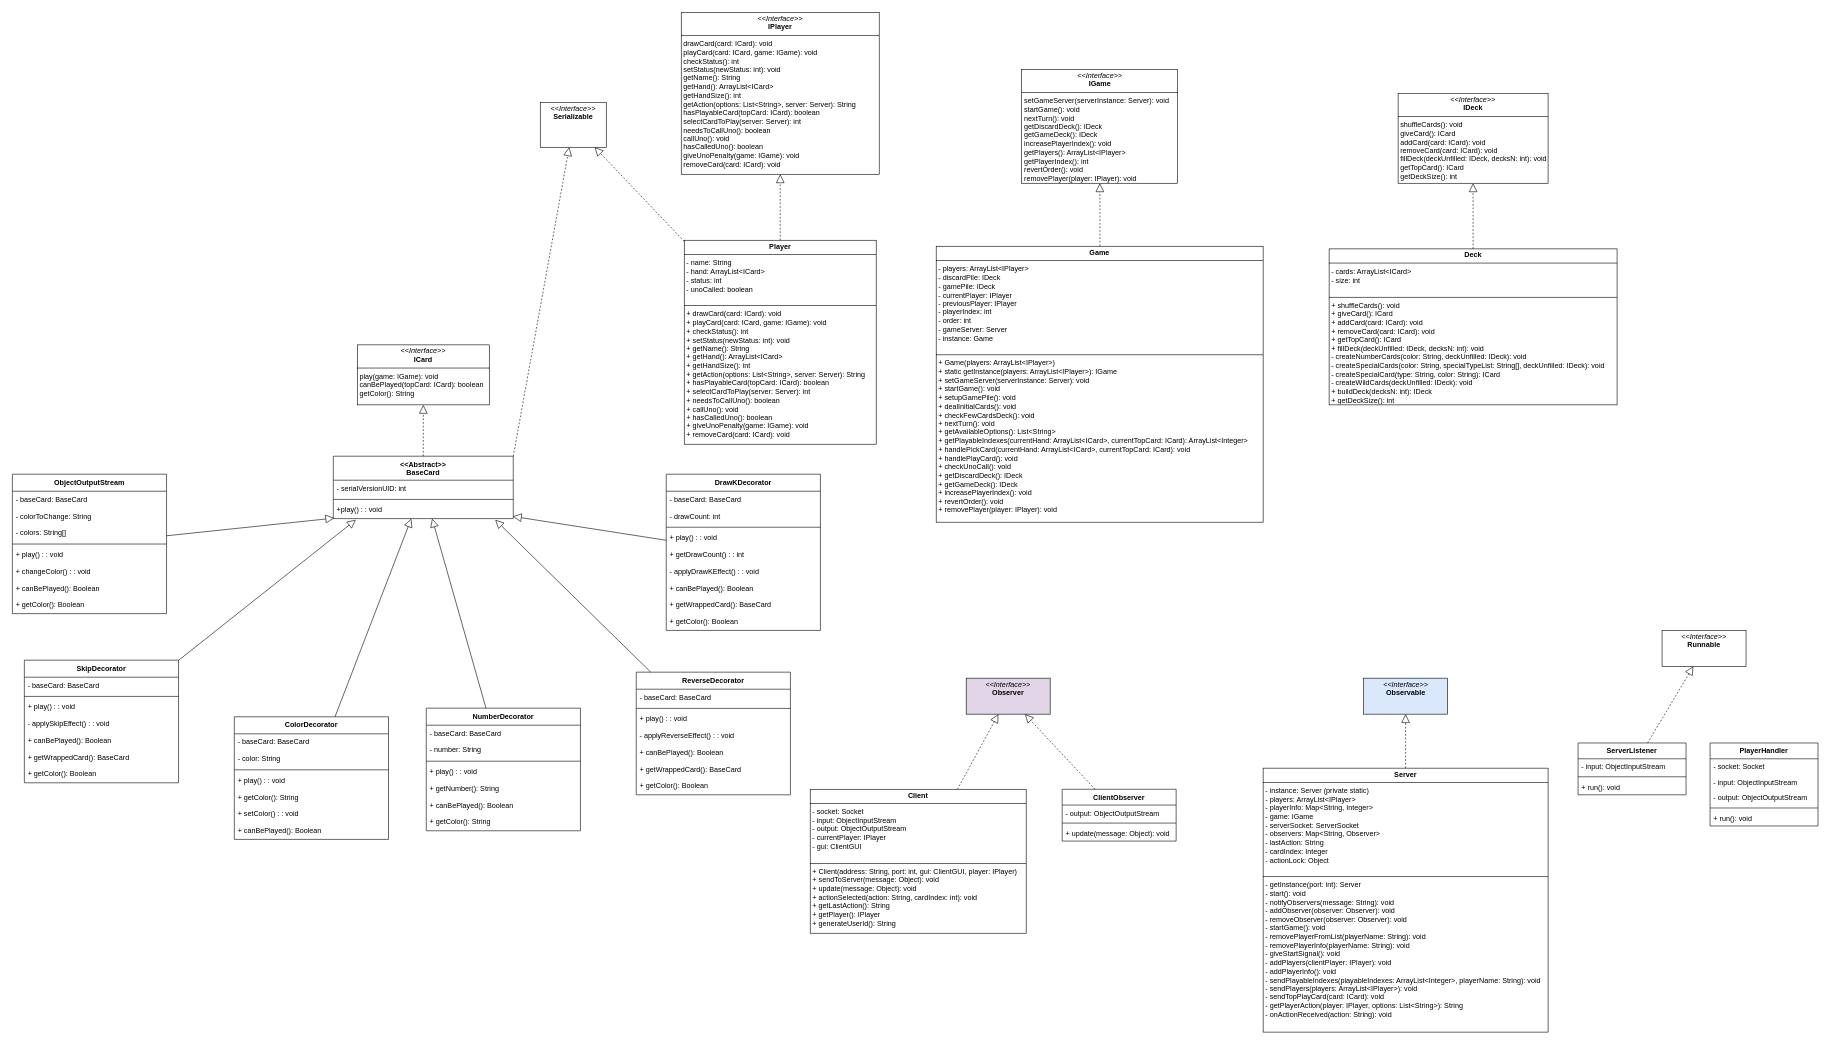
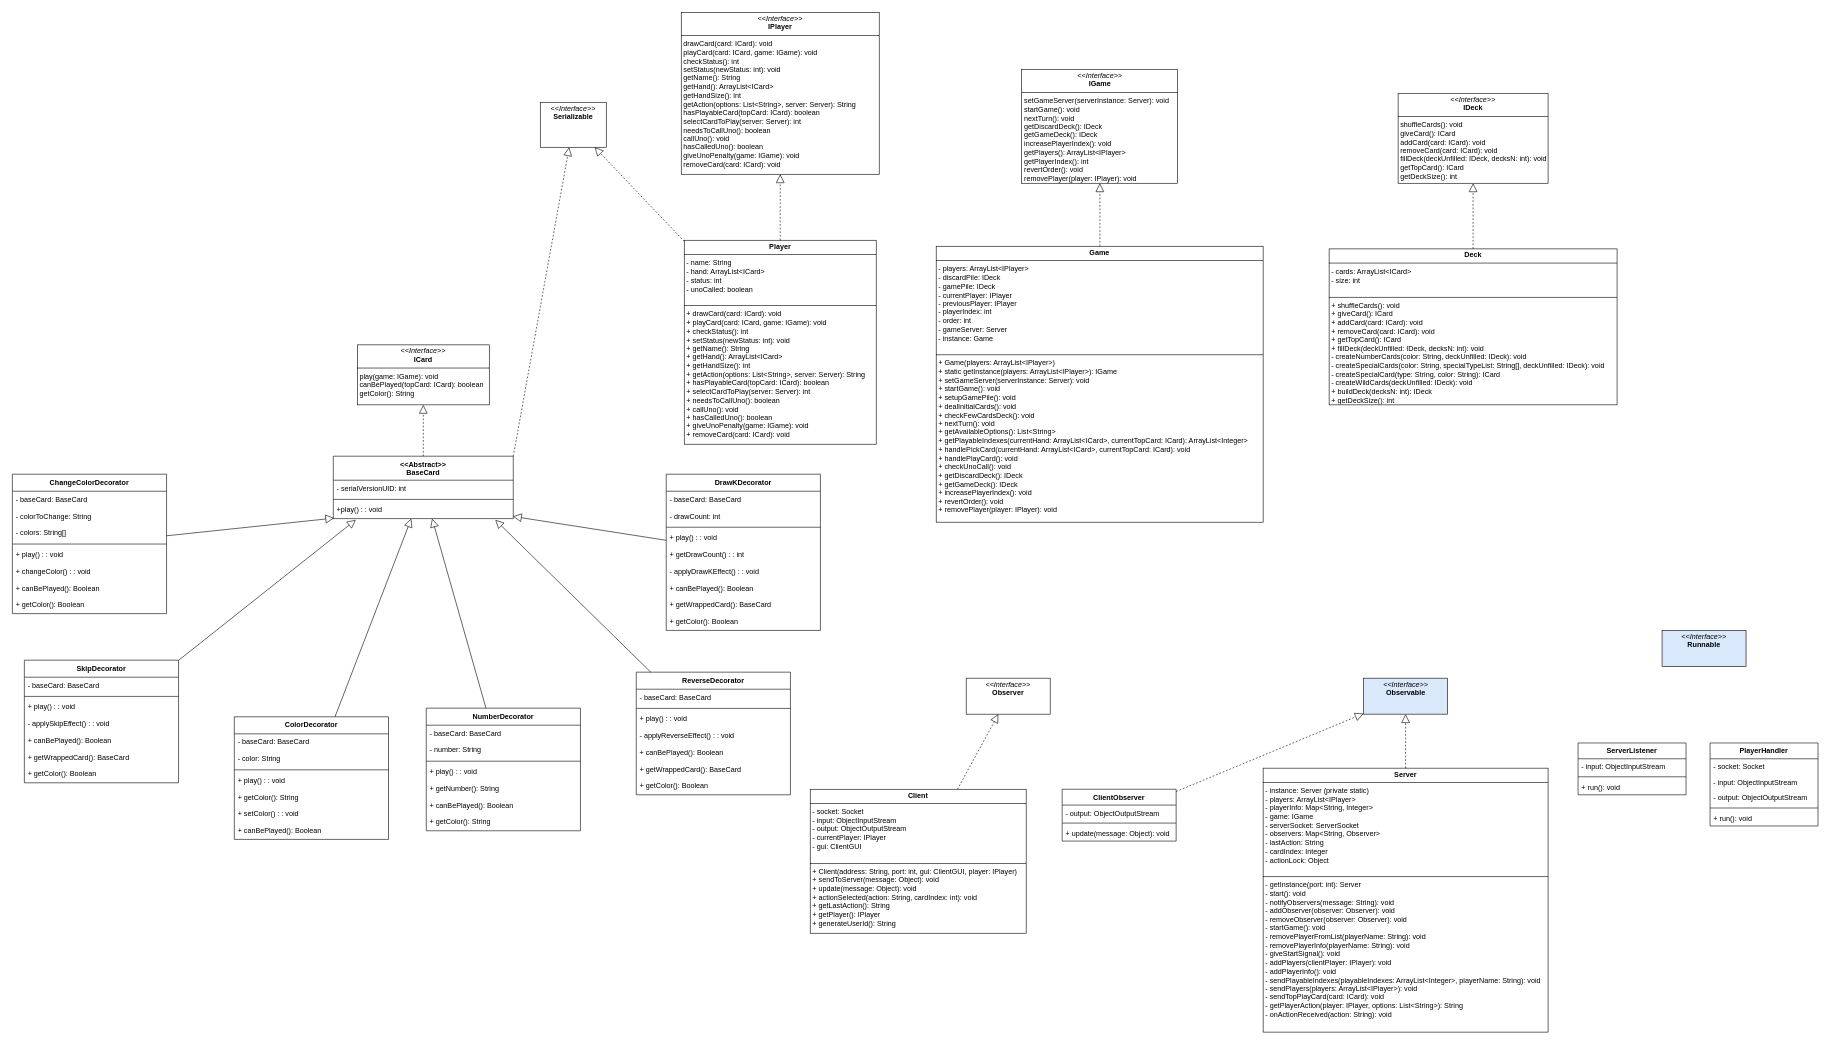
(89, 482) -> (89, 482)
(1704, 649) -> (1704, 649)
(1008, 696) -> (1008, 696)
(1668, 708) -> none
(1063, 755) -> (1267, 754)
